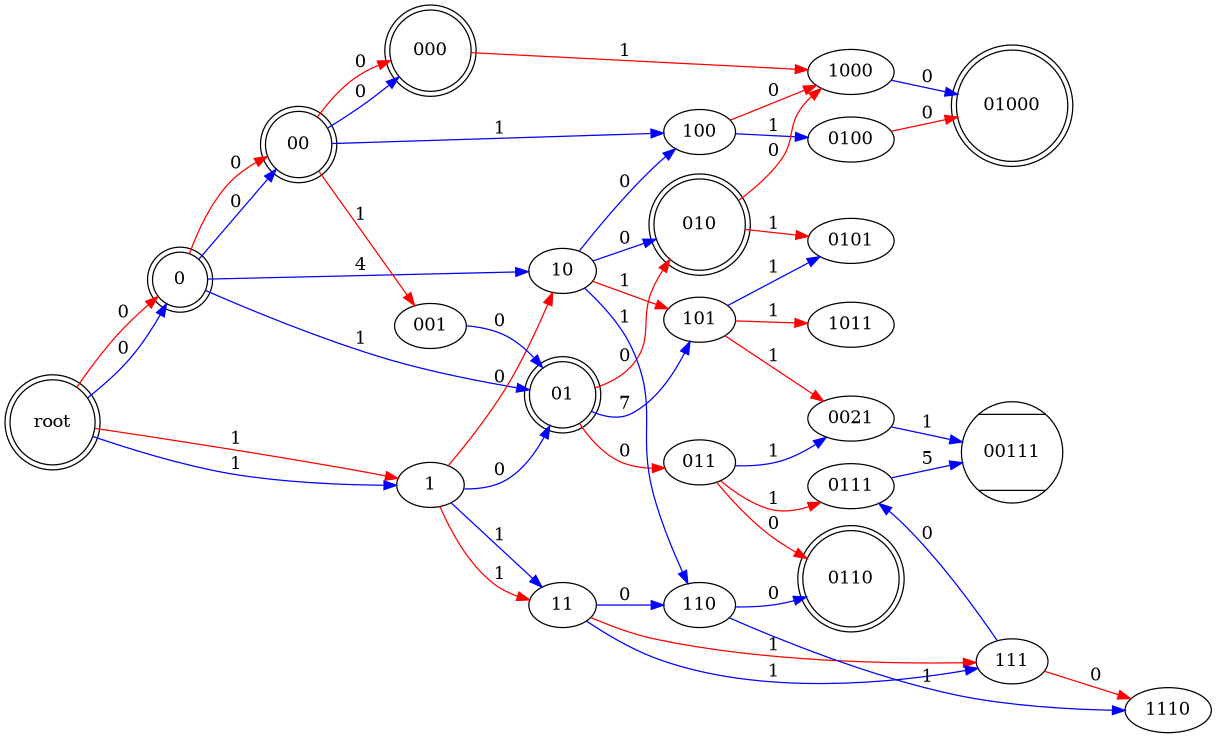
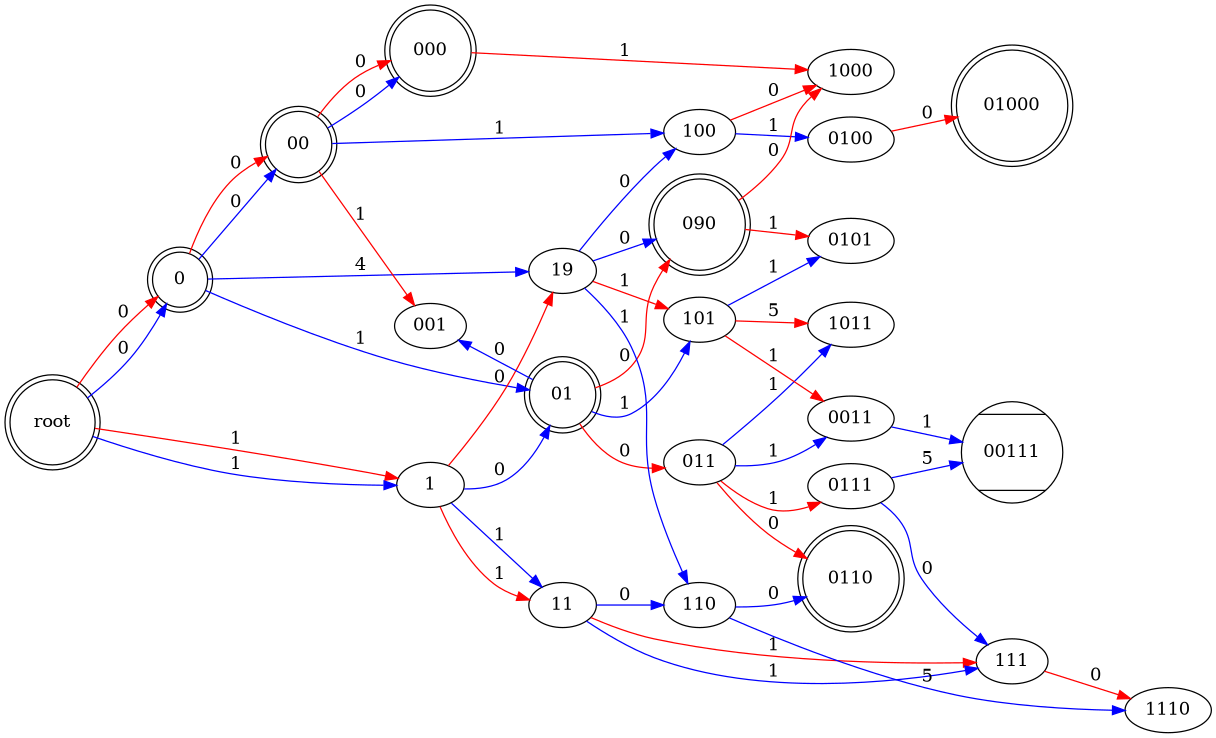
(918, 86) -> none
(700, 225) -> (700, 225)
(563, 271) -> (563, 271)
(774, 312) -> (774, 312)
(503, 335) -> (501, 363)
none -> (774, 401)
(625, 404) -> (625, 404)
(851, 419) -> (851, 419)
(947, 573) -> (920, 575)
(928, 677) -> (928, 677)
